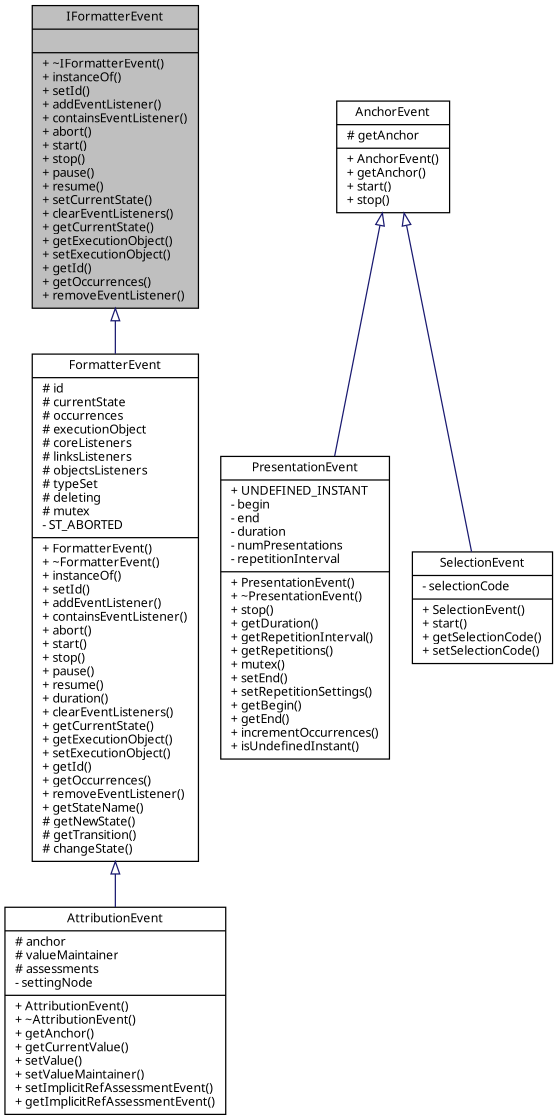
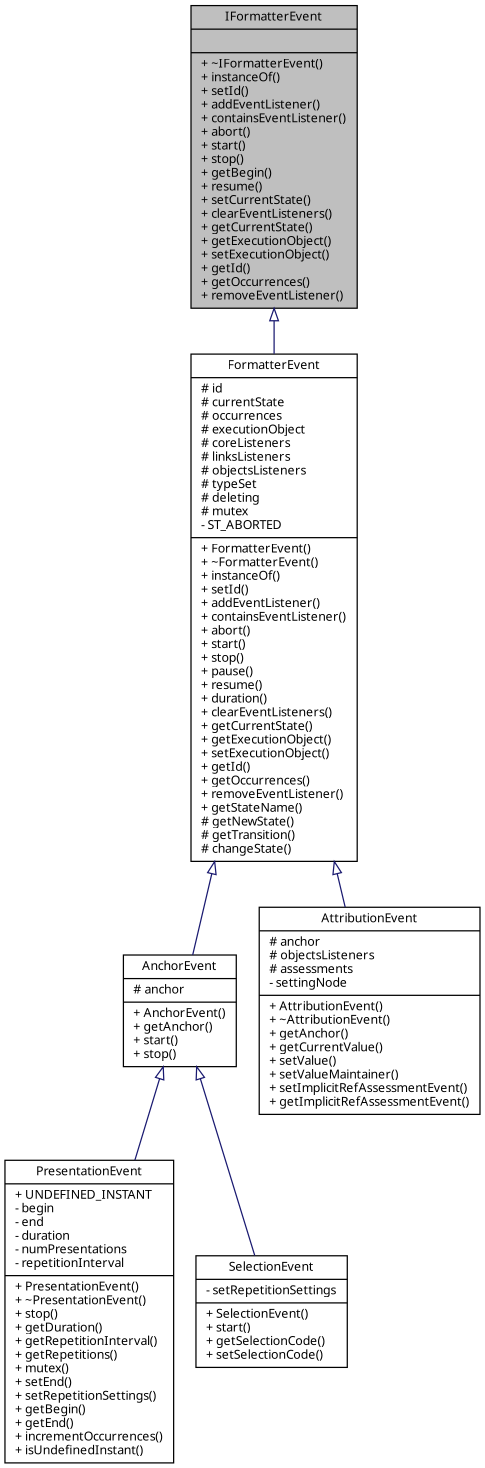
(383, 136) -> (159, 990)
(69, 173) -> (237, 173)
(466, 587) -> (272, 1291)
none -> (202, 914)
(68, 956) -> (322, 956)
